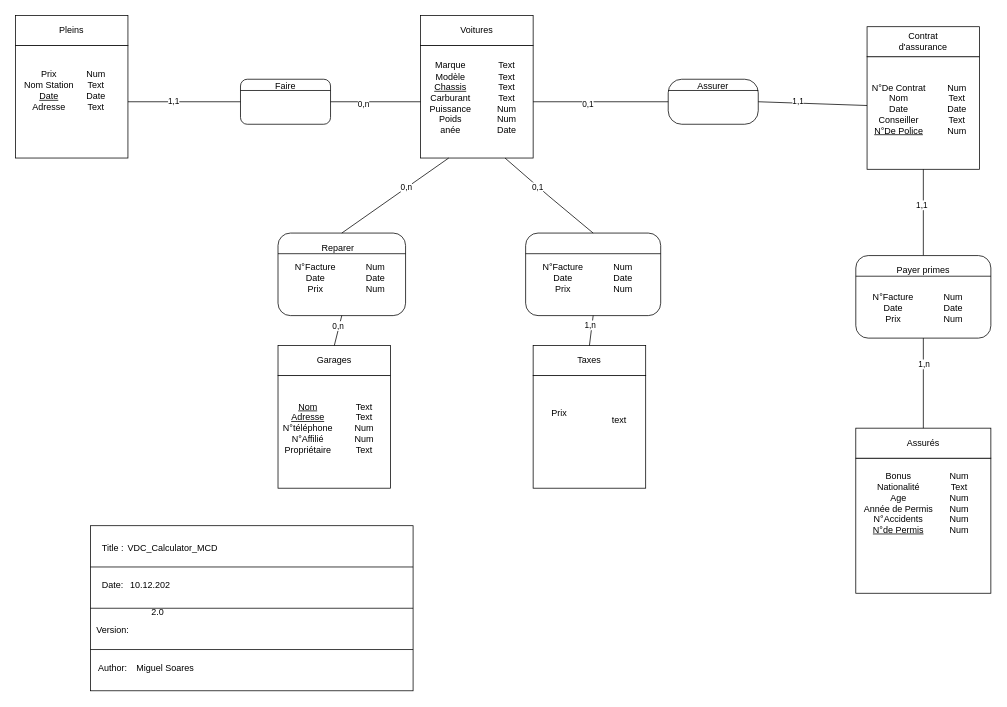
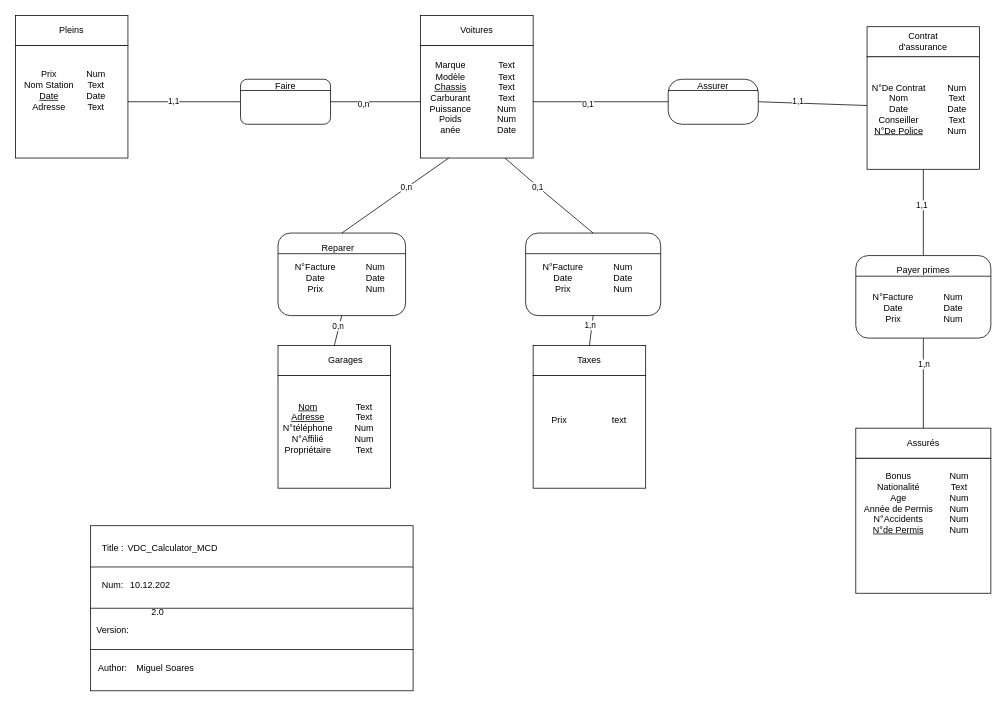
(334, 360) -> (345, 360)
(559, 413) -> (559, 420)
(113, 585) -> (113, 585)
